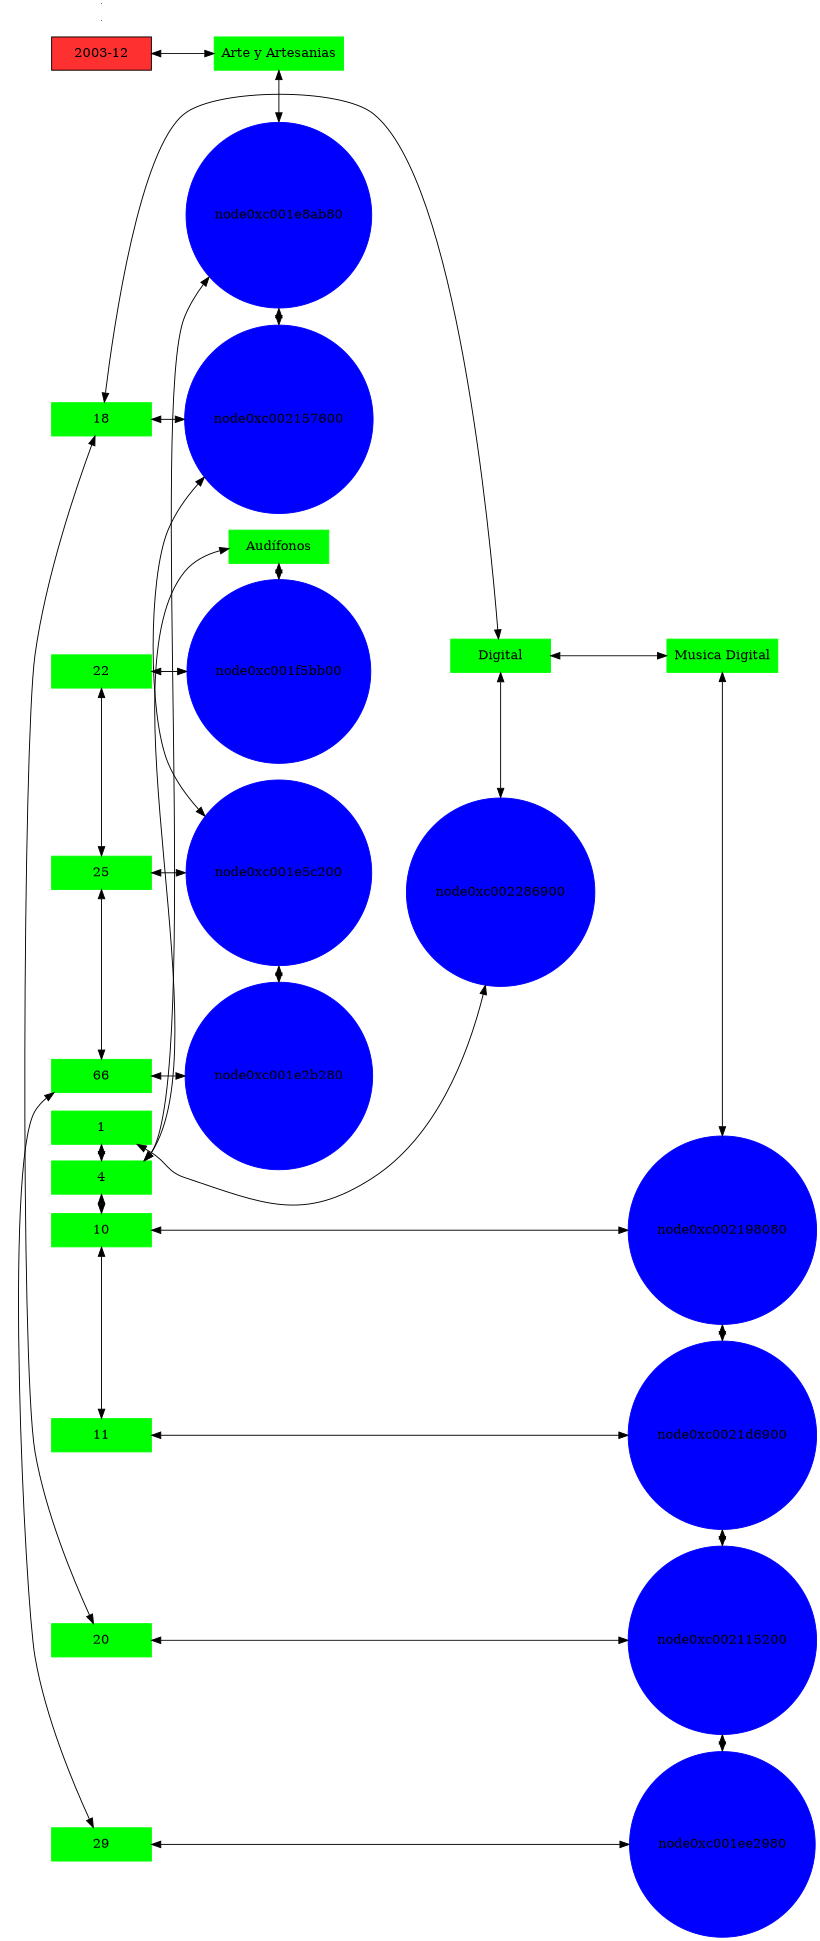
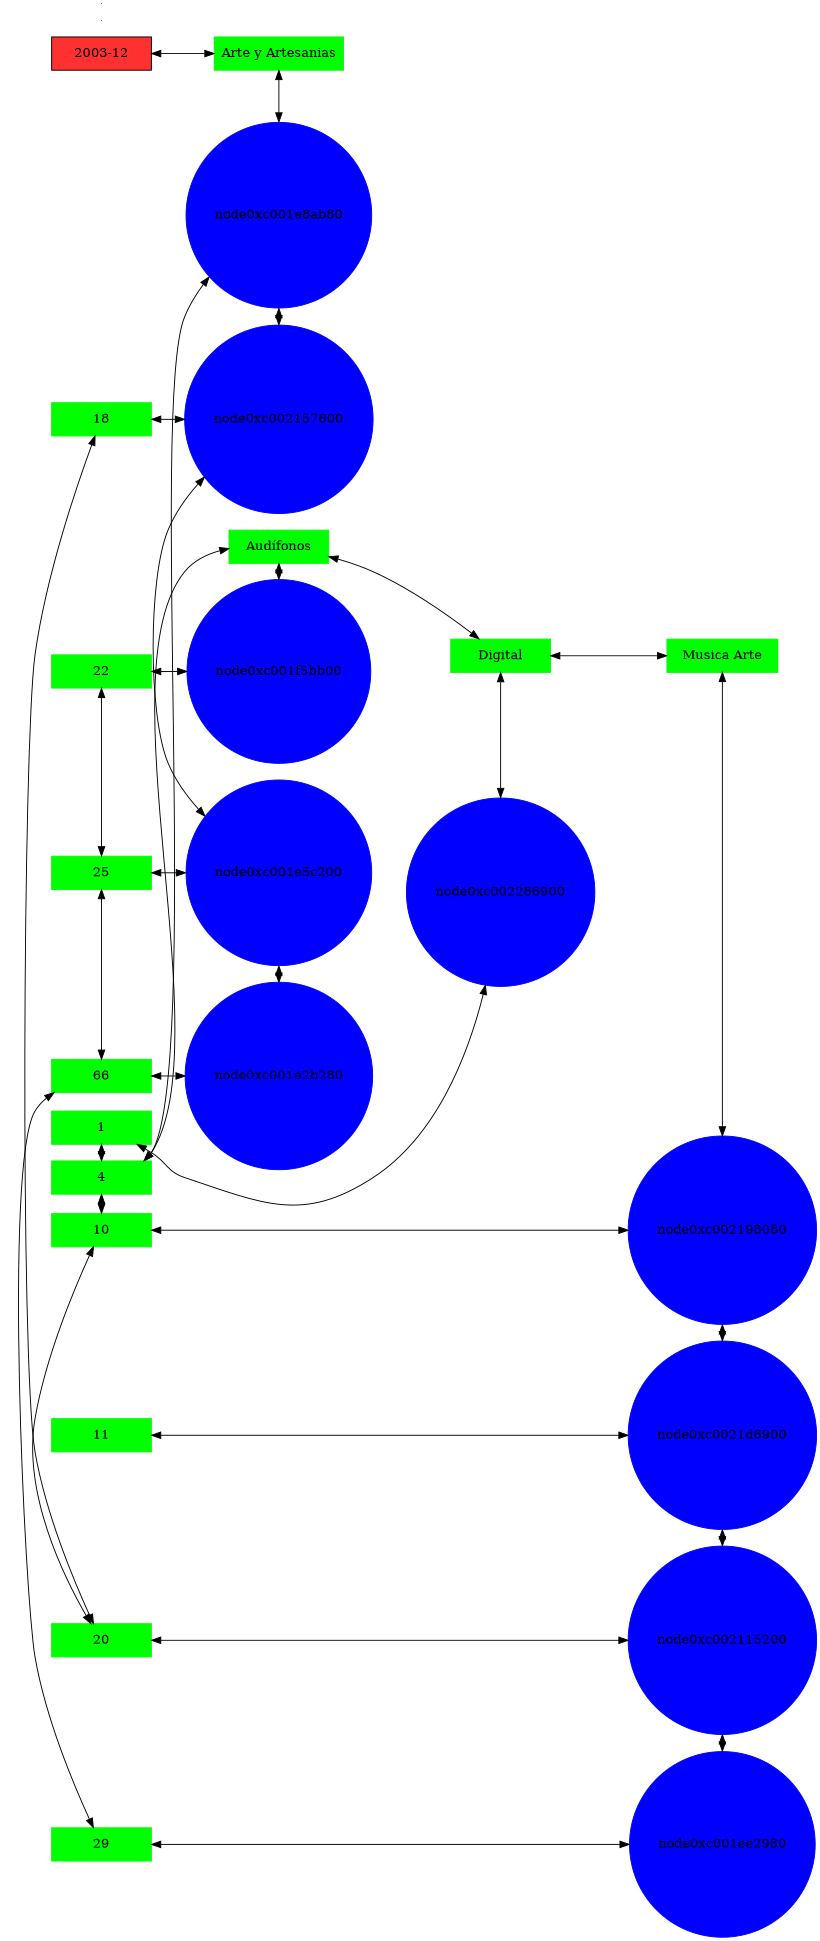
(388, 133) -> (408, 590)
(722, 656) -> (722, 656)
(102, 1333) -> (37, 1408)
